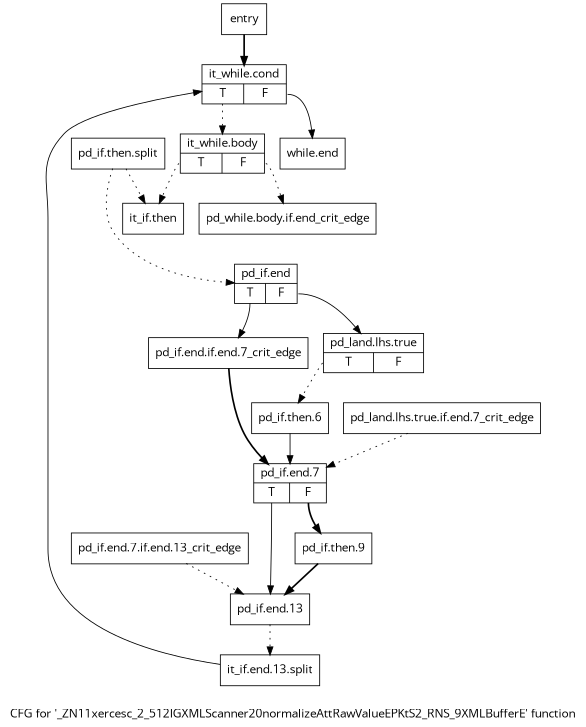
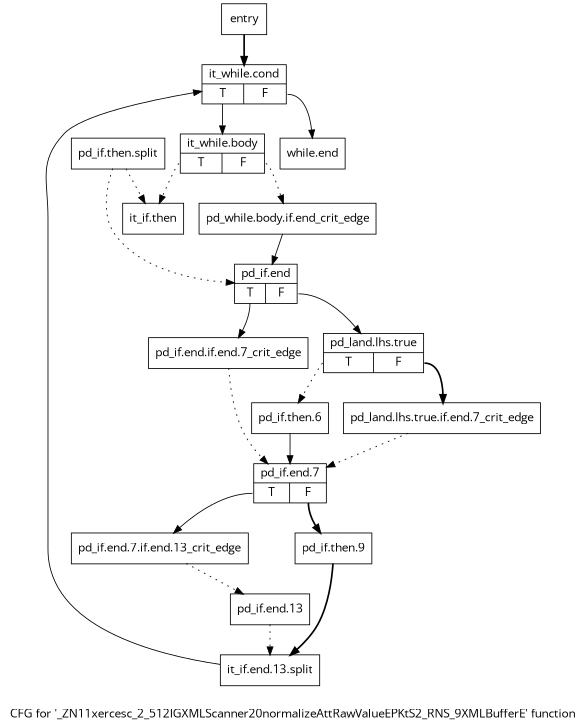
(222, 115) -> (222, 115)
none -> (279, 245)
none -> (439, 375)
(237, 416) -> (237, 416)
(271, 544) -> (213, 504)
(305, 576) -> (324, 611)
